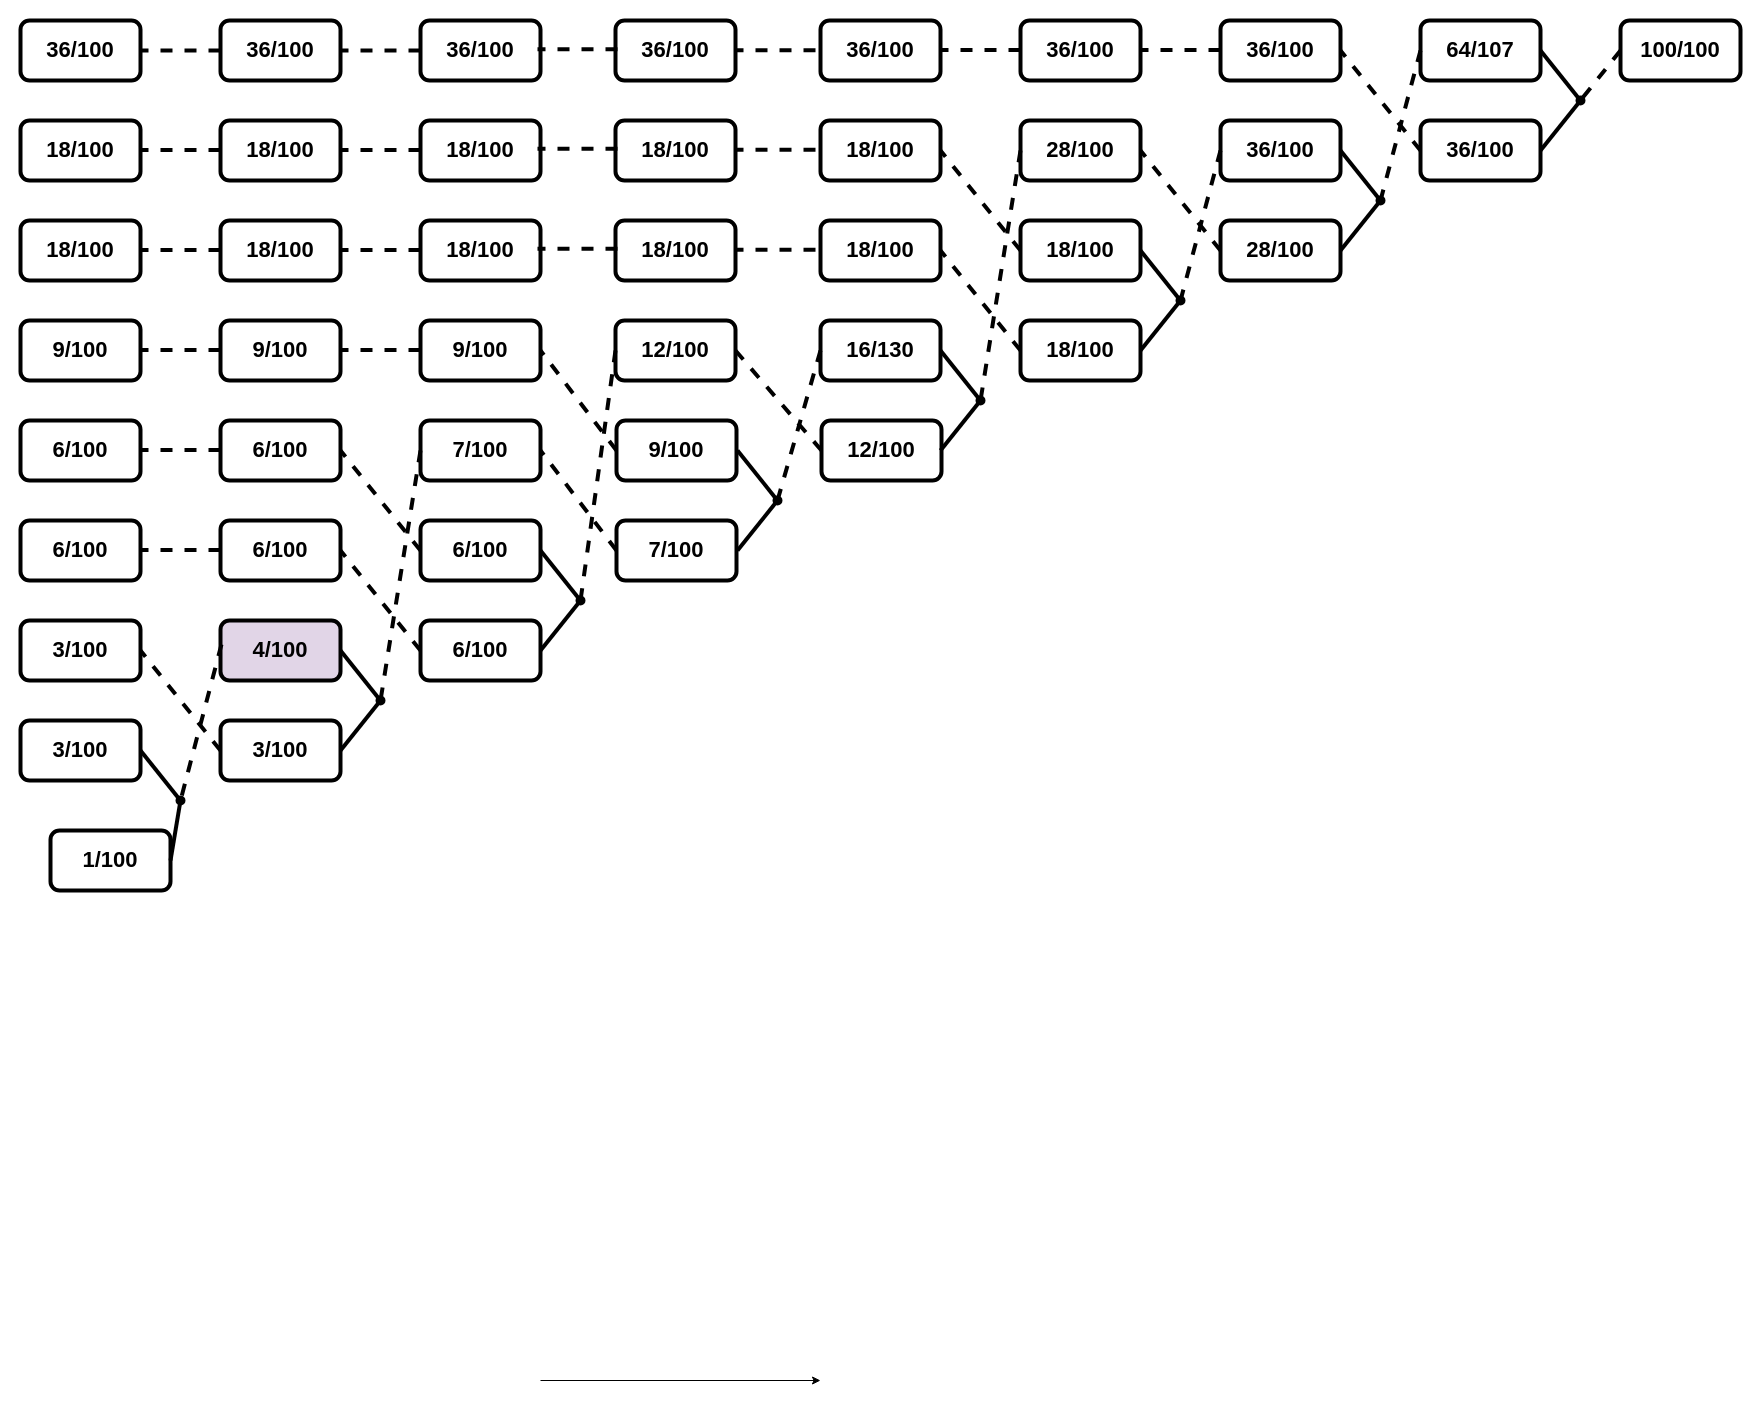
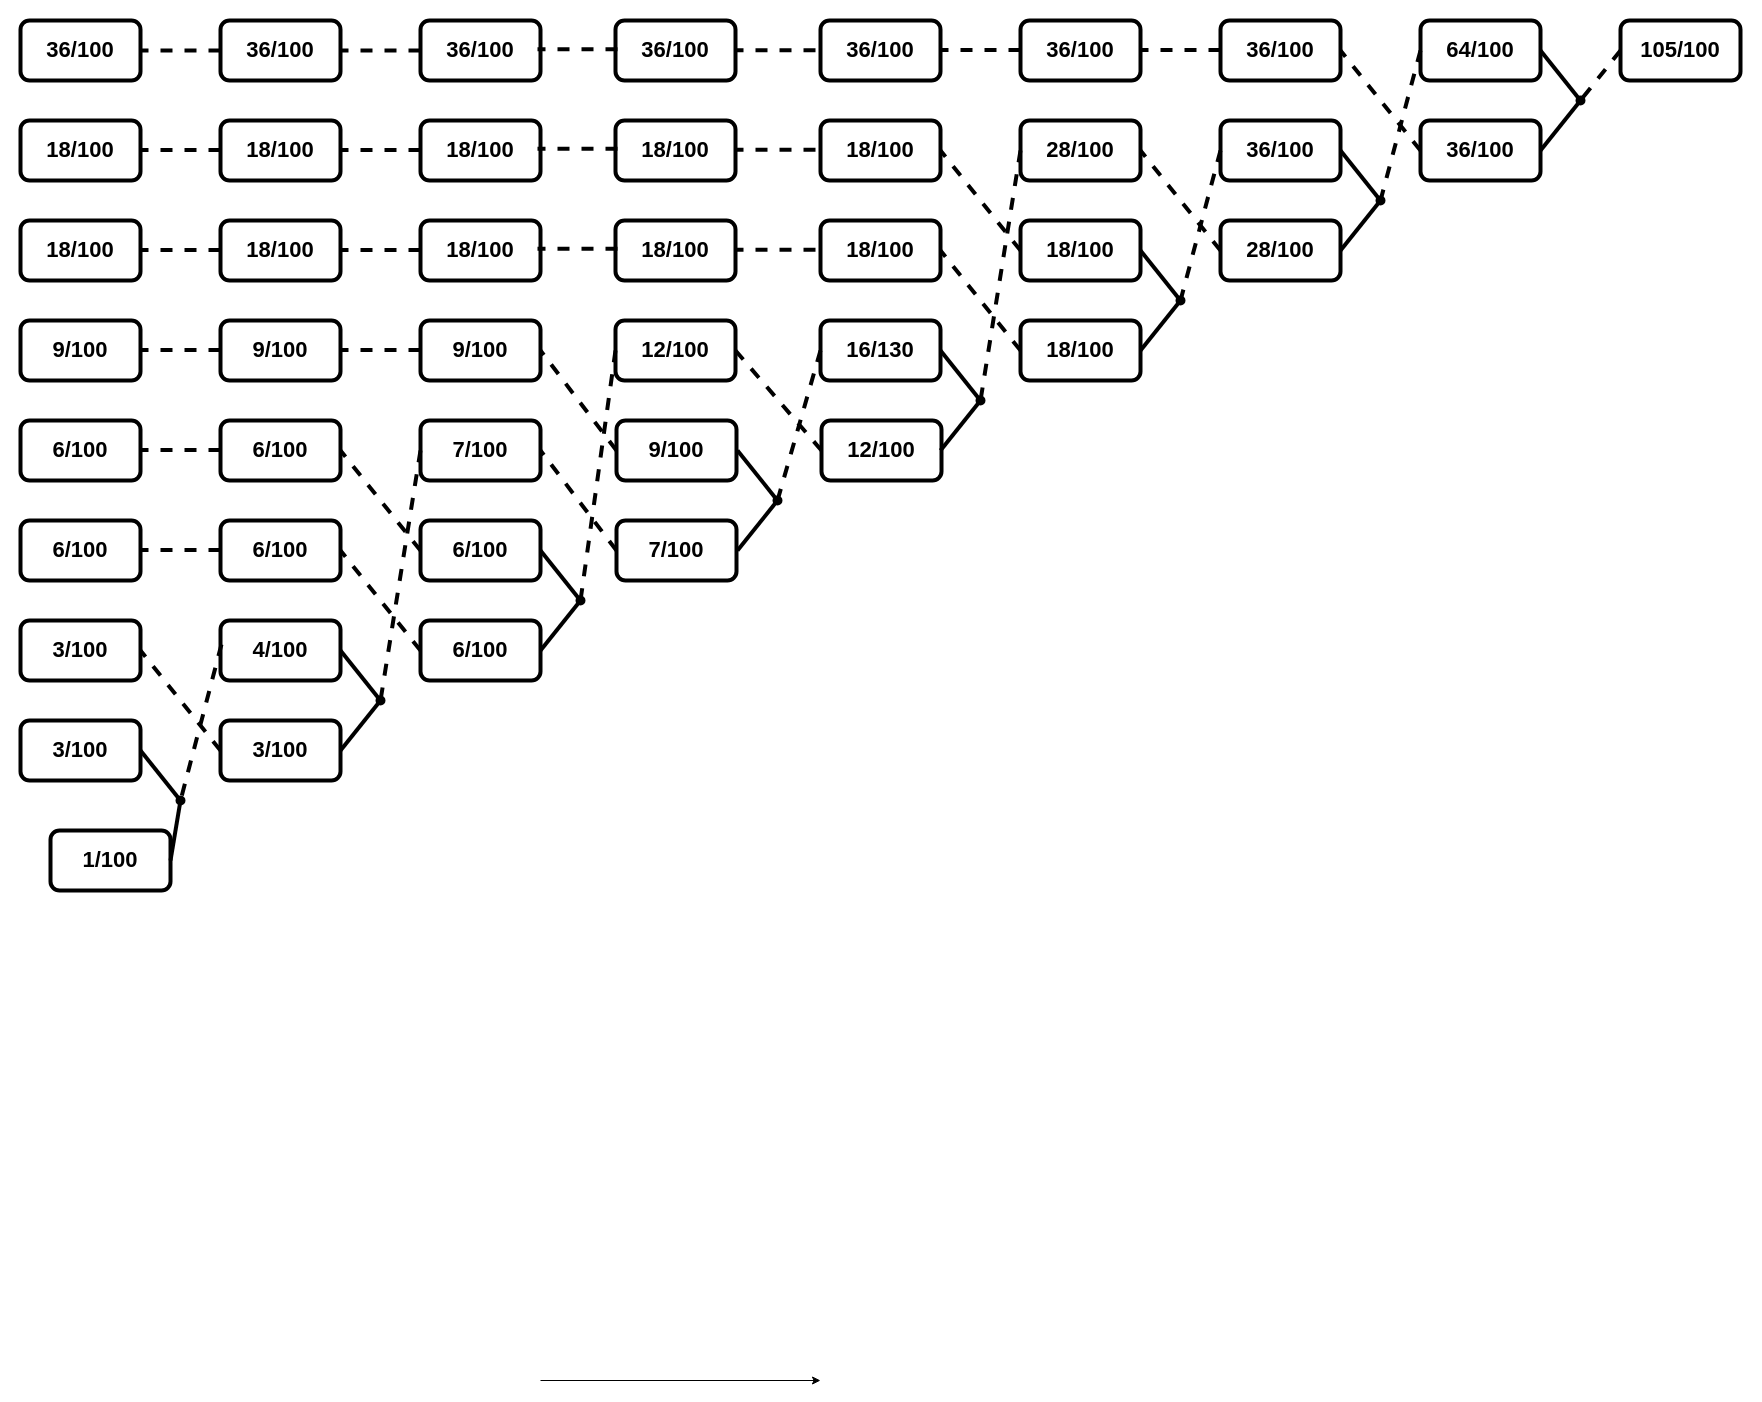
(1481, 51) -> (1481, 51)
(1681, 51) -> (1681, 51)
(281, 651) -> (281, 651)
